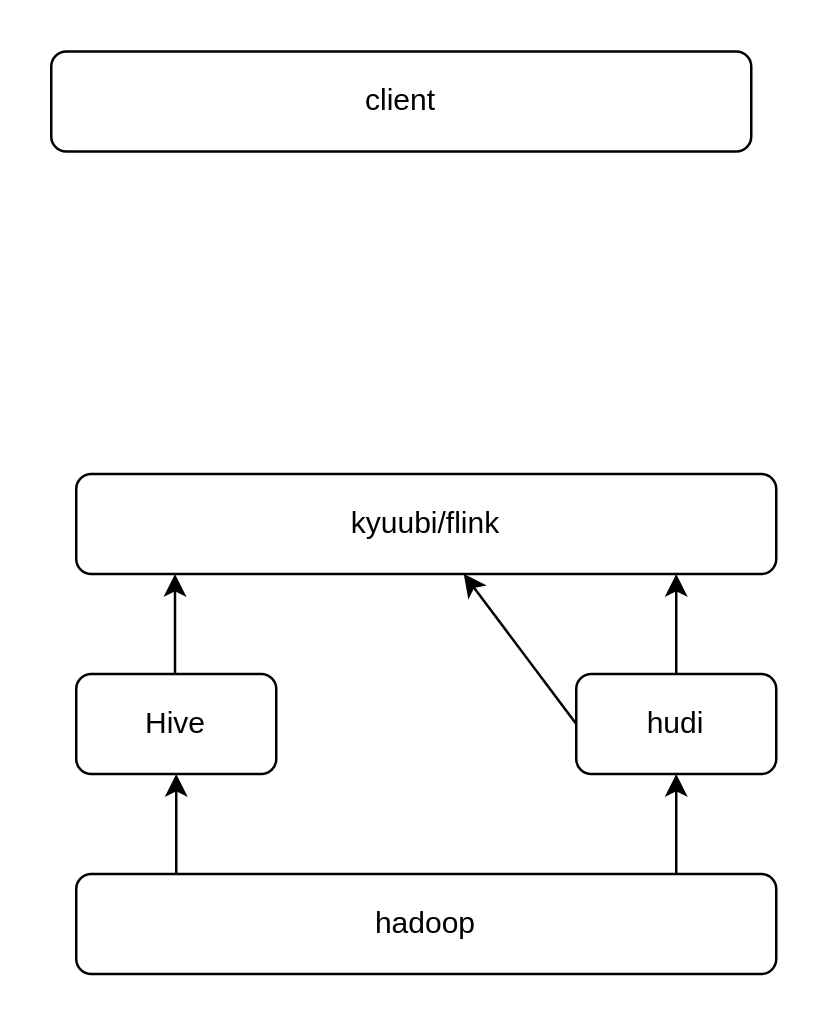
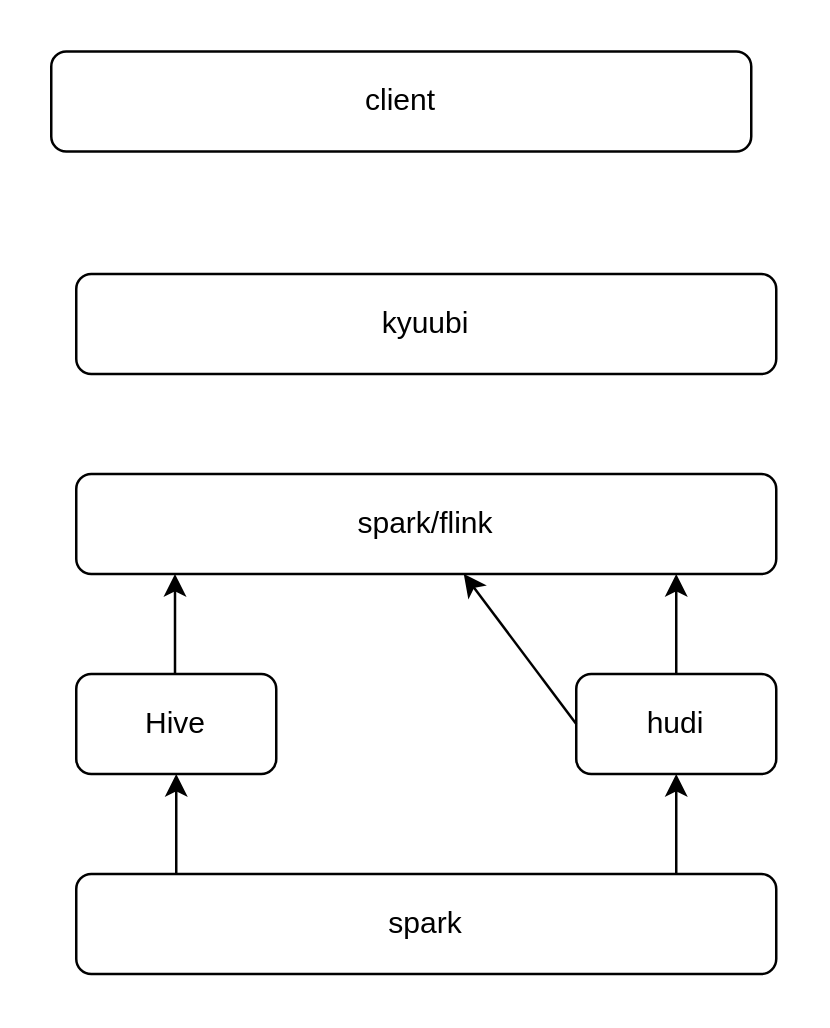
none -> (426, 324)
(426, 524) -> (426, 524)
(426, 924) -> (426, 924)
